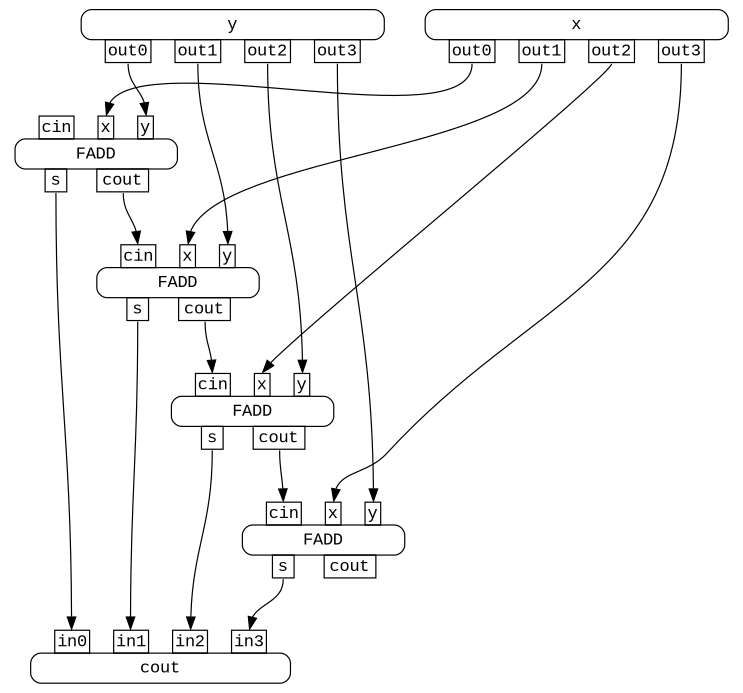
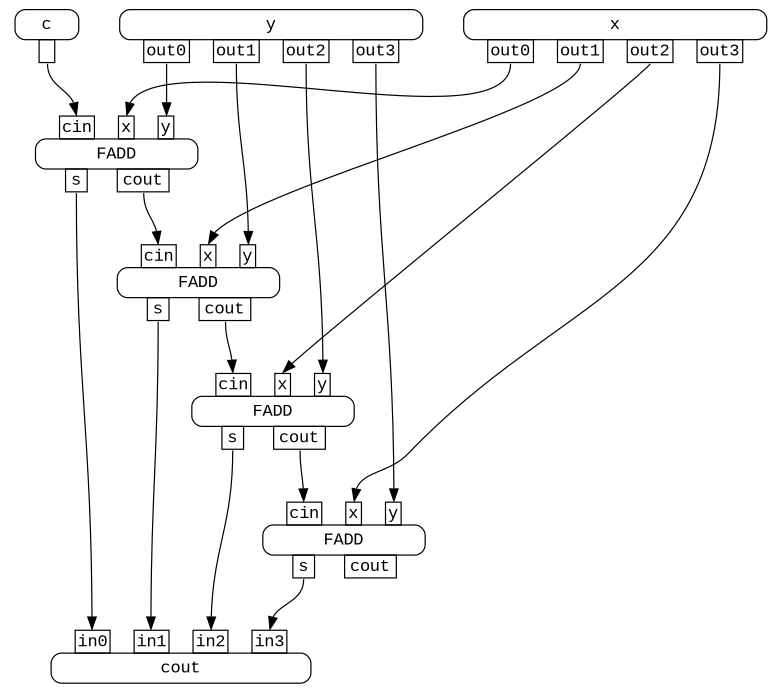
none -> (46, 36)
